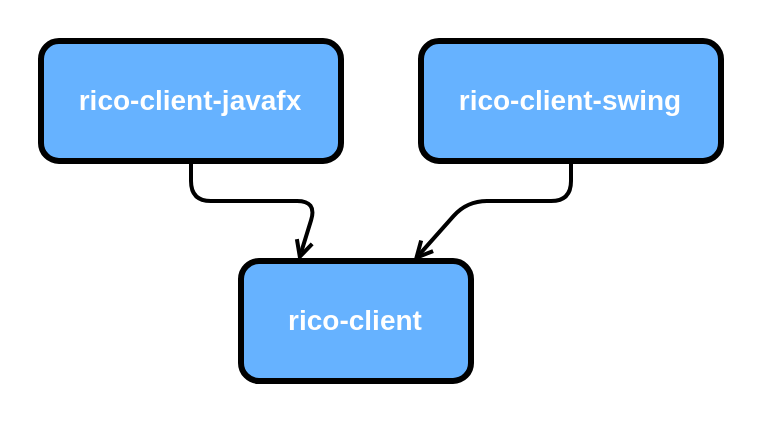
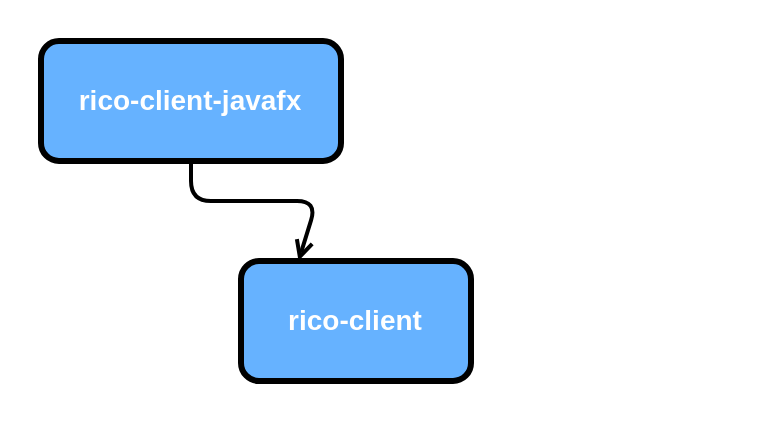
(571, 101) -> none
(502, 201) -> none
